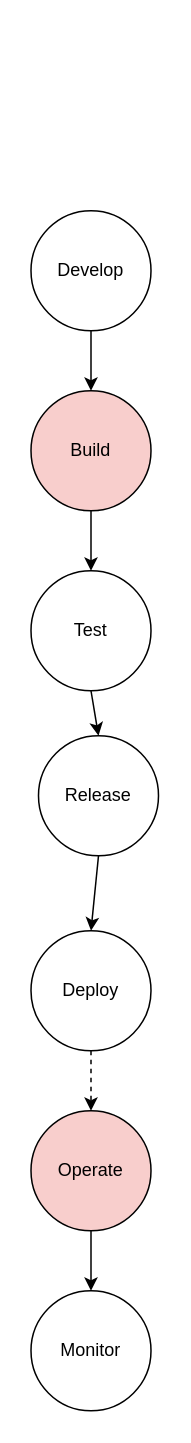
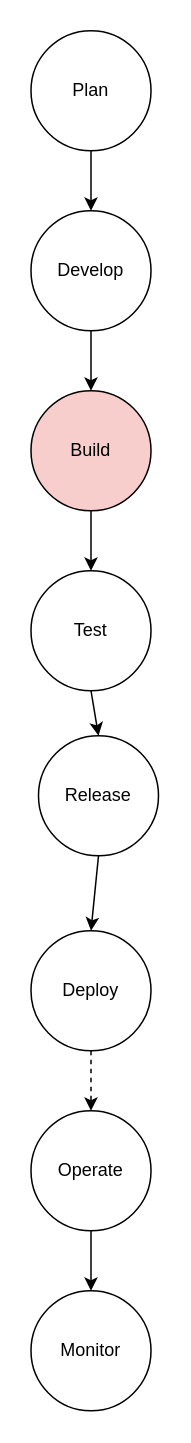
none -> (91, 91)
none -> (91, 176)
(91, 1171) -> (91, 1171)
